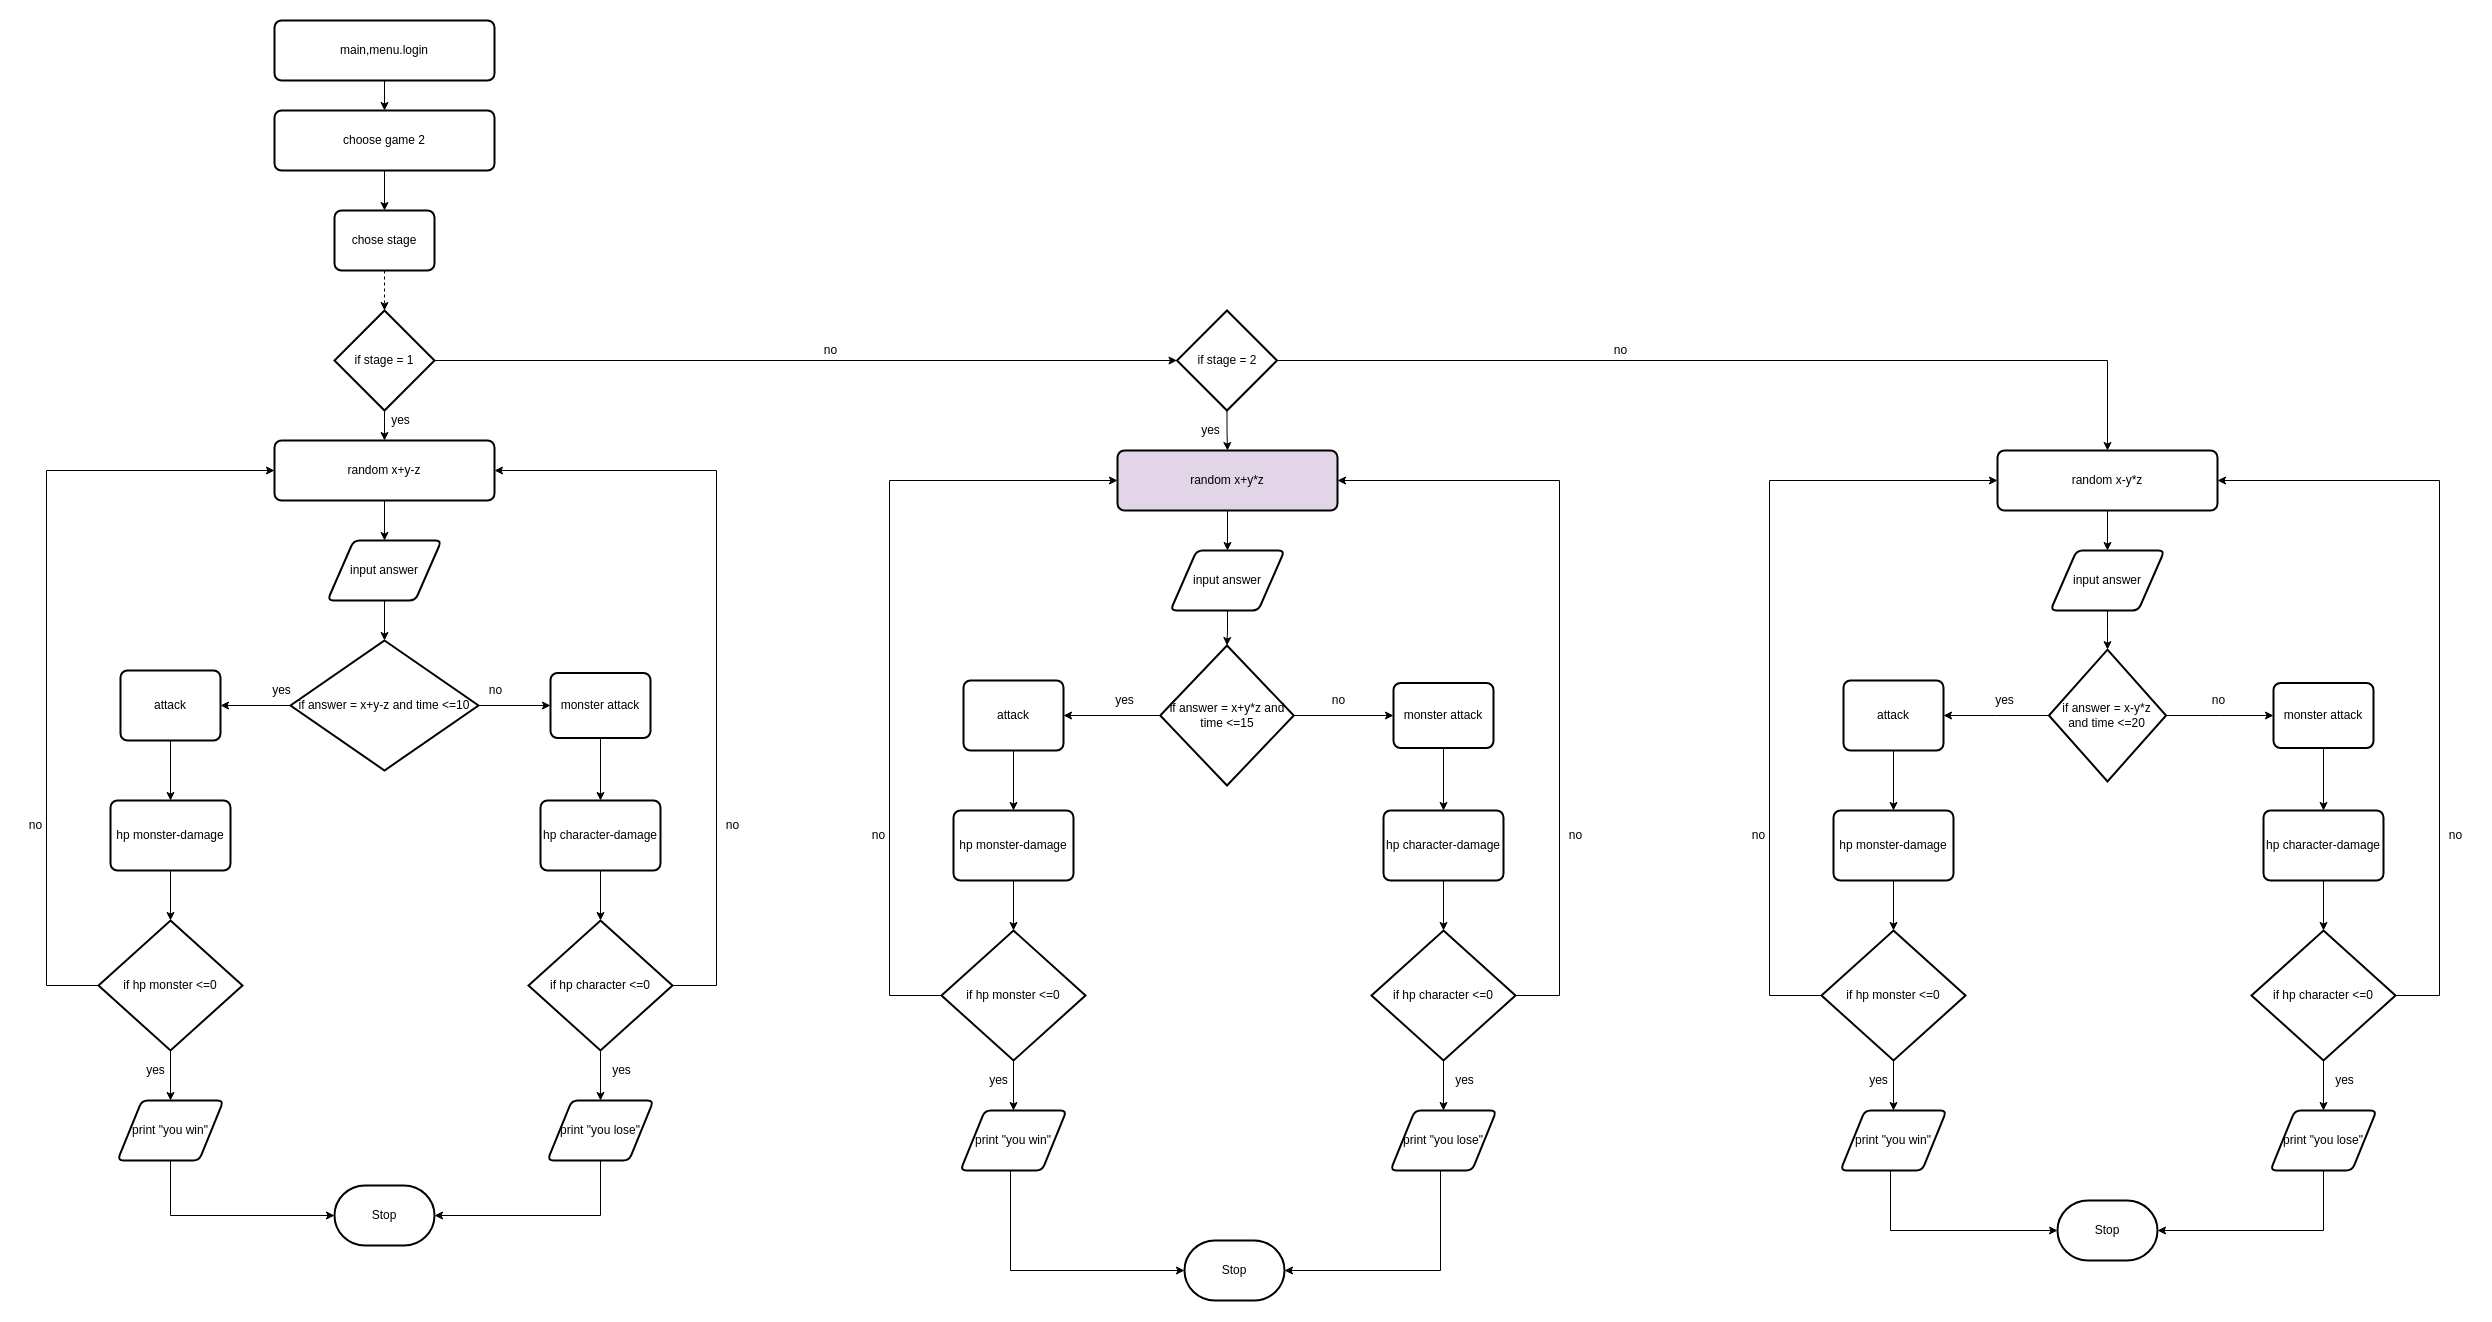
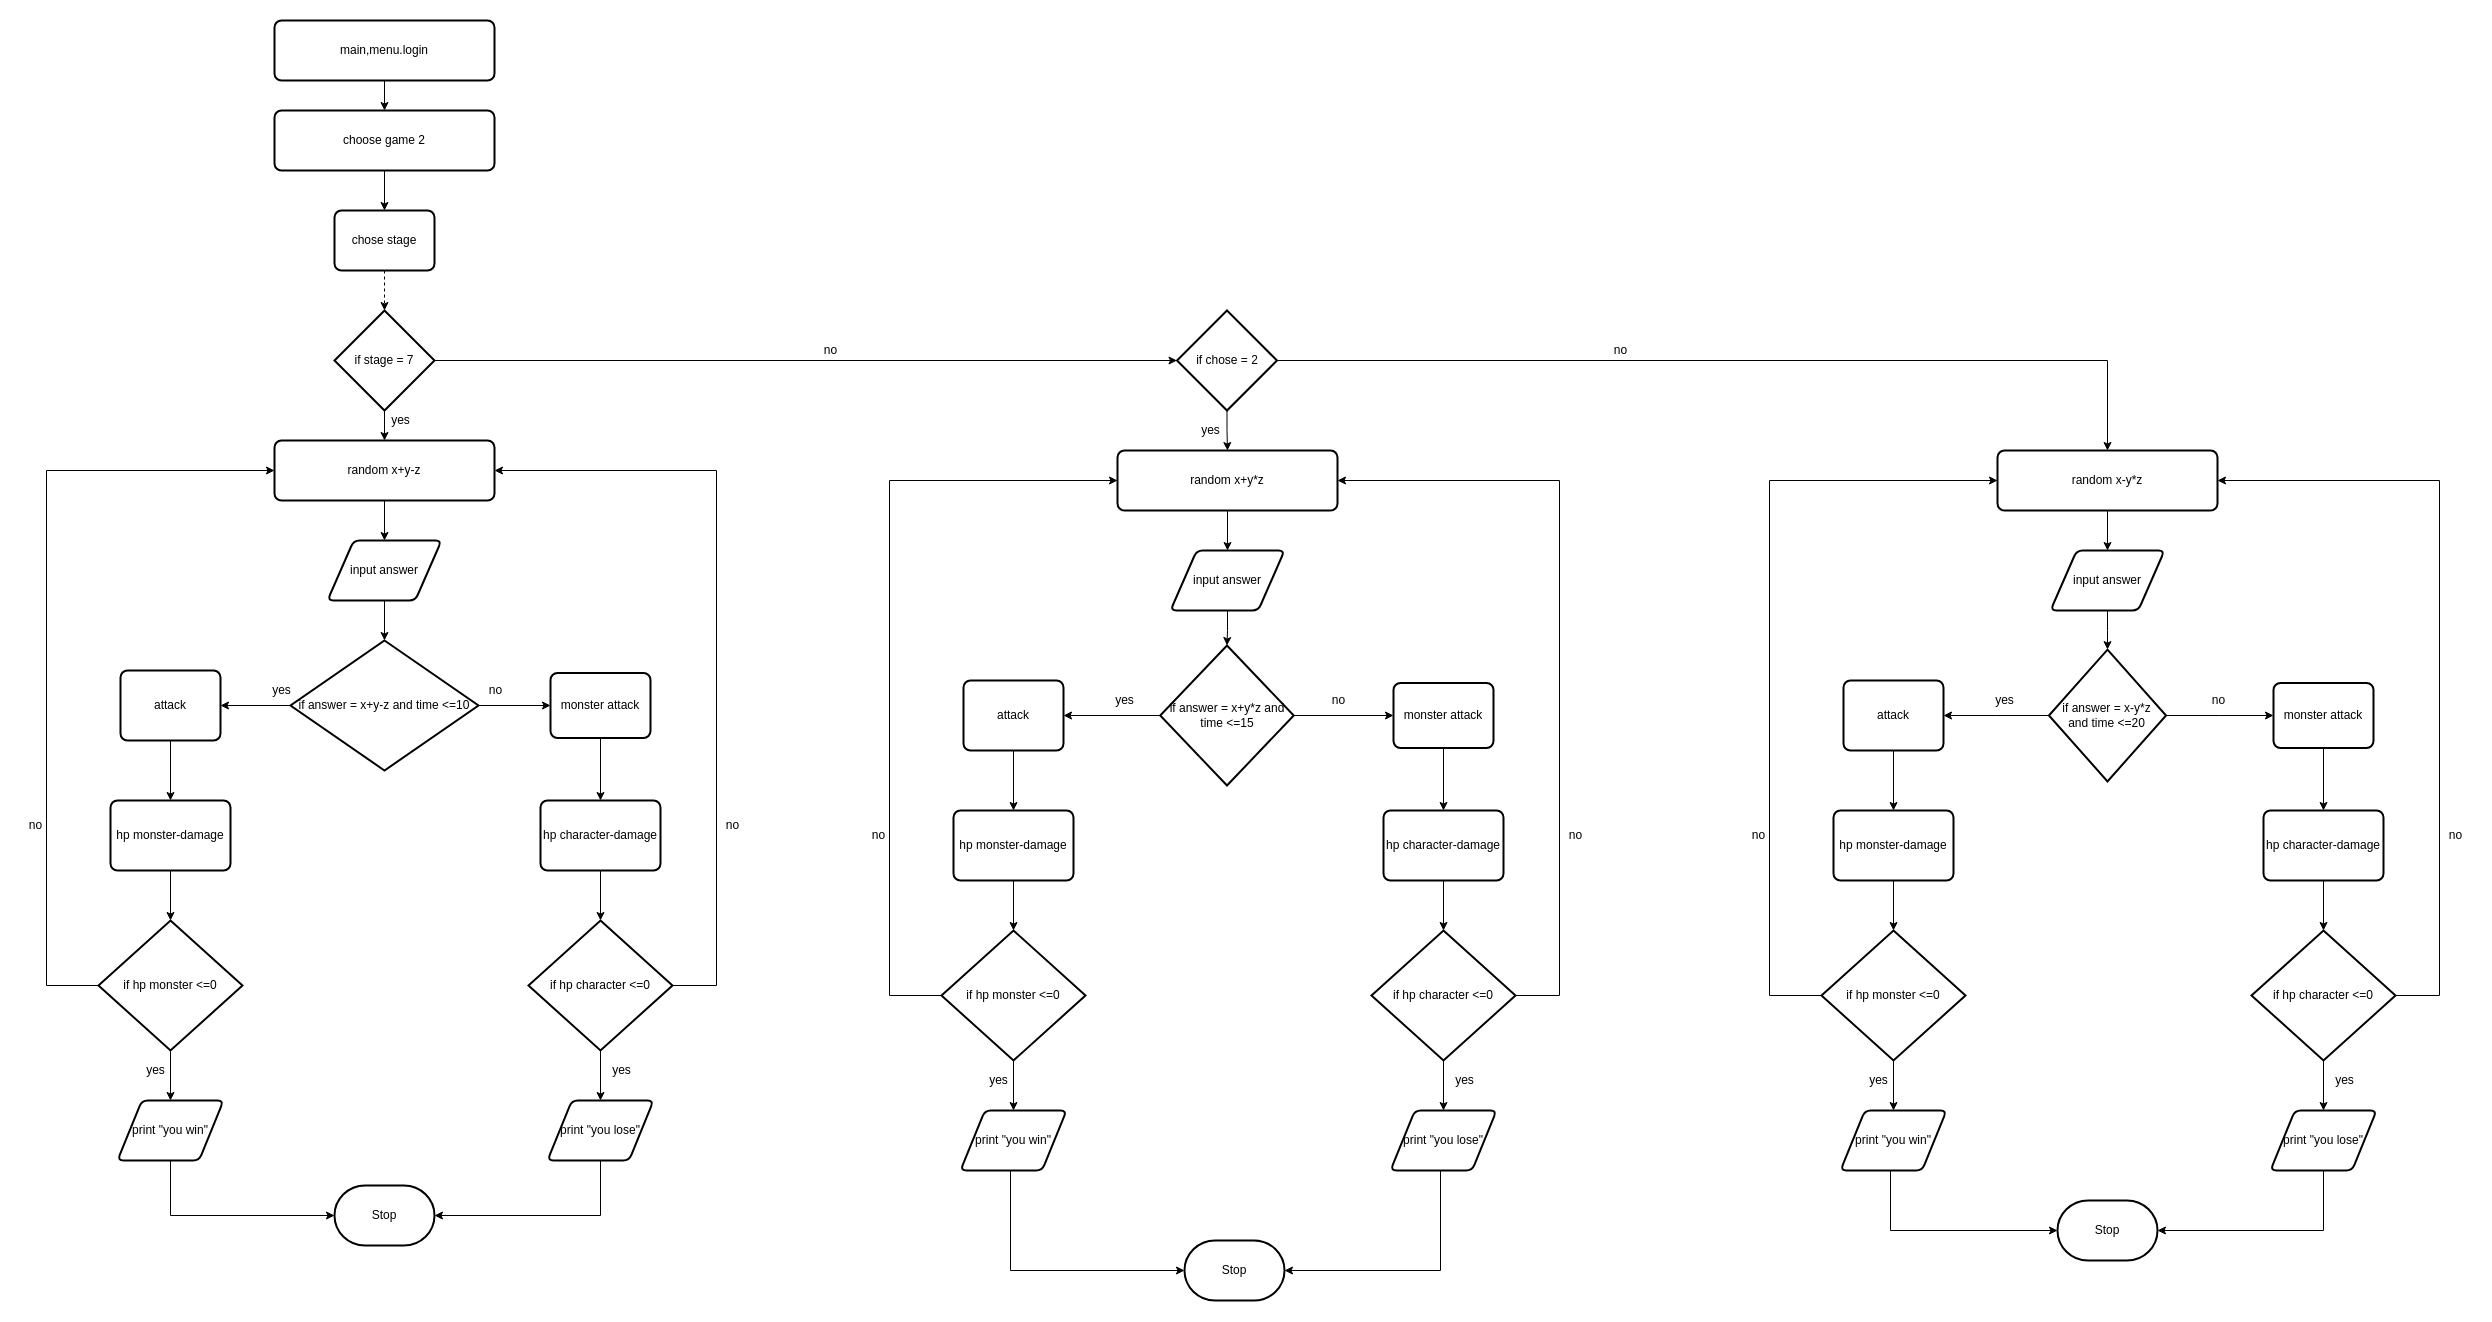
(385, 361) -> (385, 361)
(1228, 361) -> (1228, 361)
(1228, 481) -> (1228, 481)
